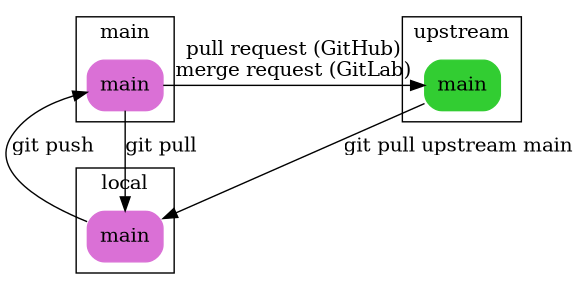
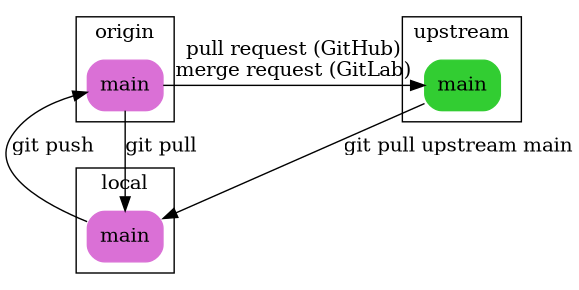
(125, 33) -> (125, 33)
